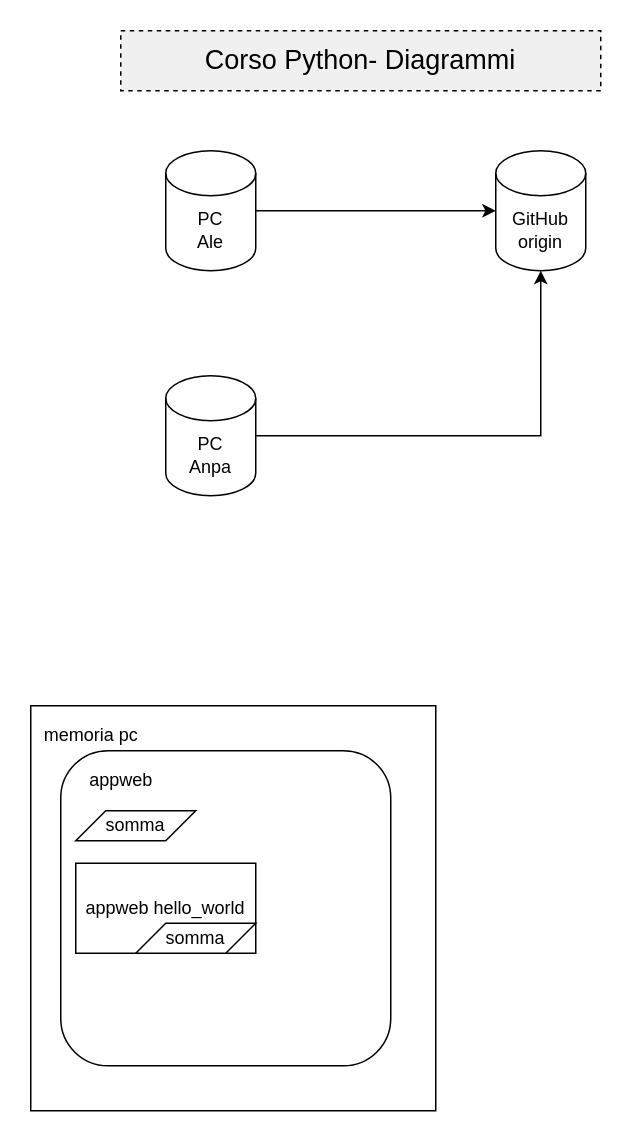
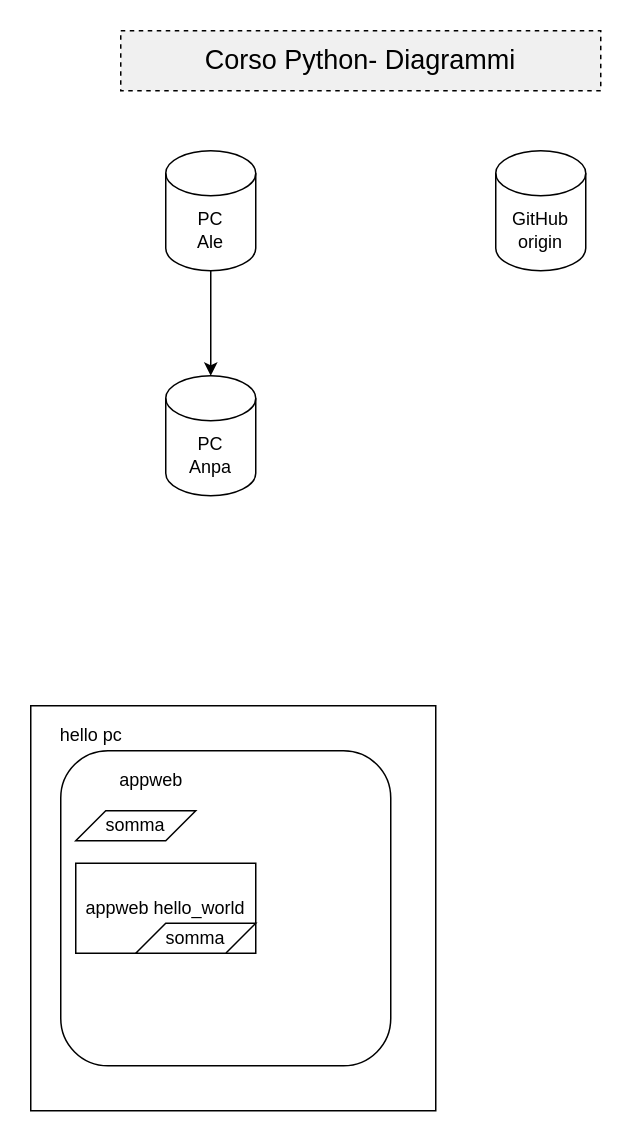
(371, 211) -> (211, 318)
(476, 436) -> none
(92, 736) -> (92, 736)
(121, 781) -> (151, 781)
